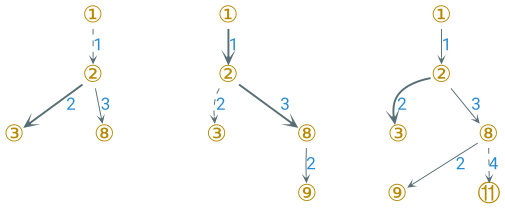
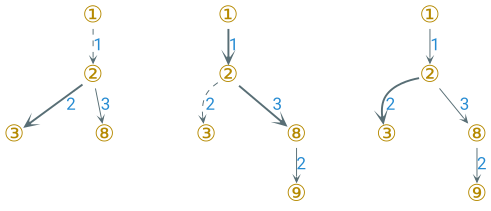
(489, 195) -> none
